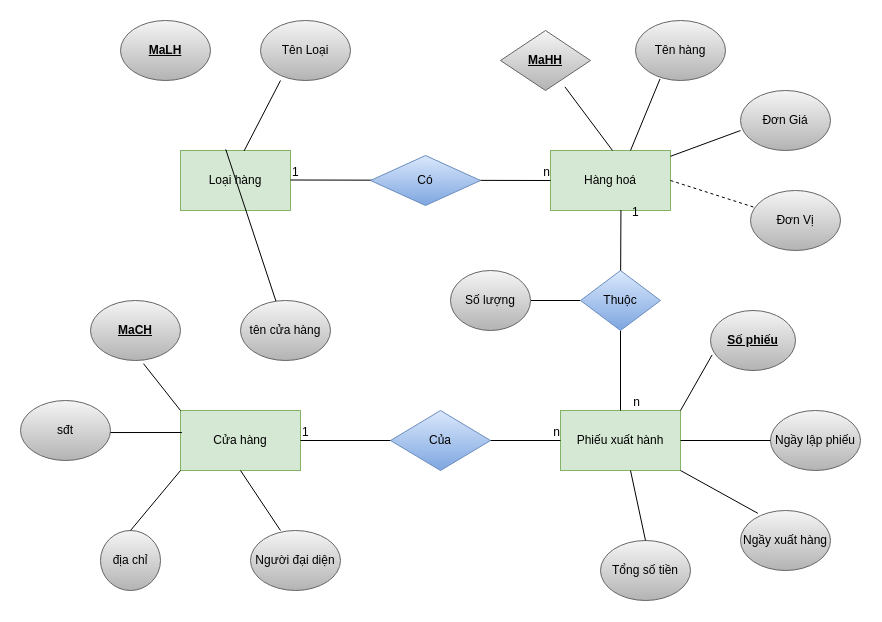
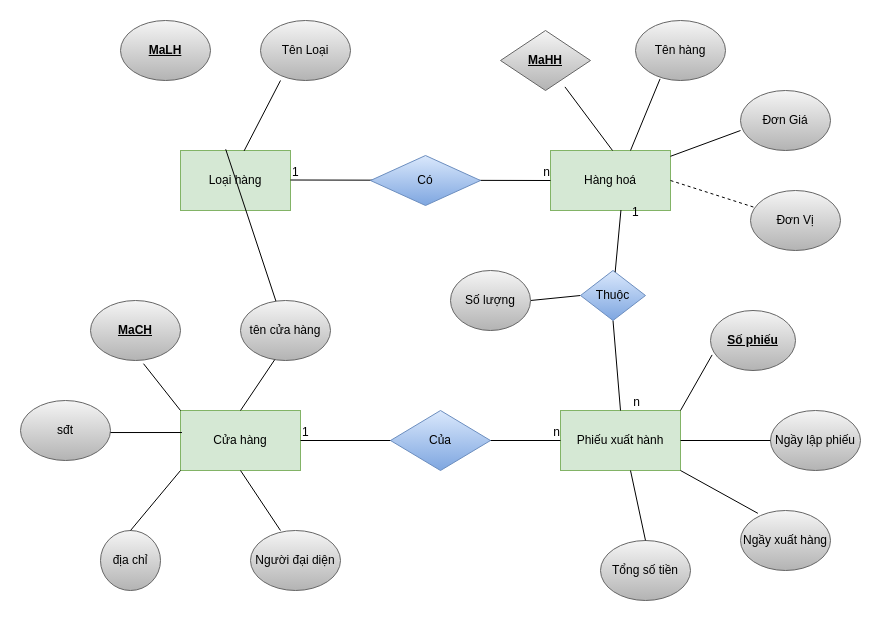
(621, 301) -> (613, 296)
none -> (257, 386)
